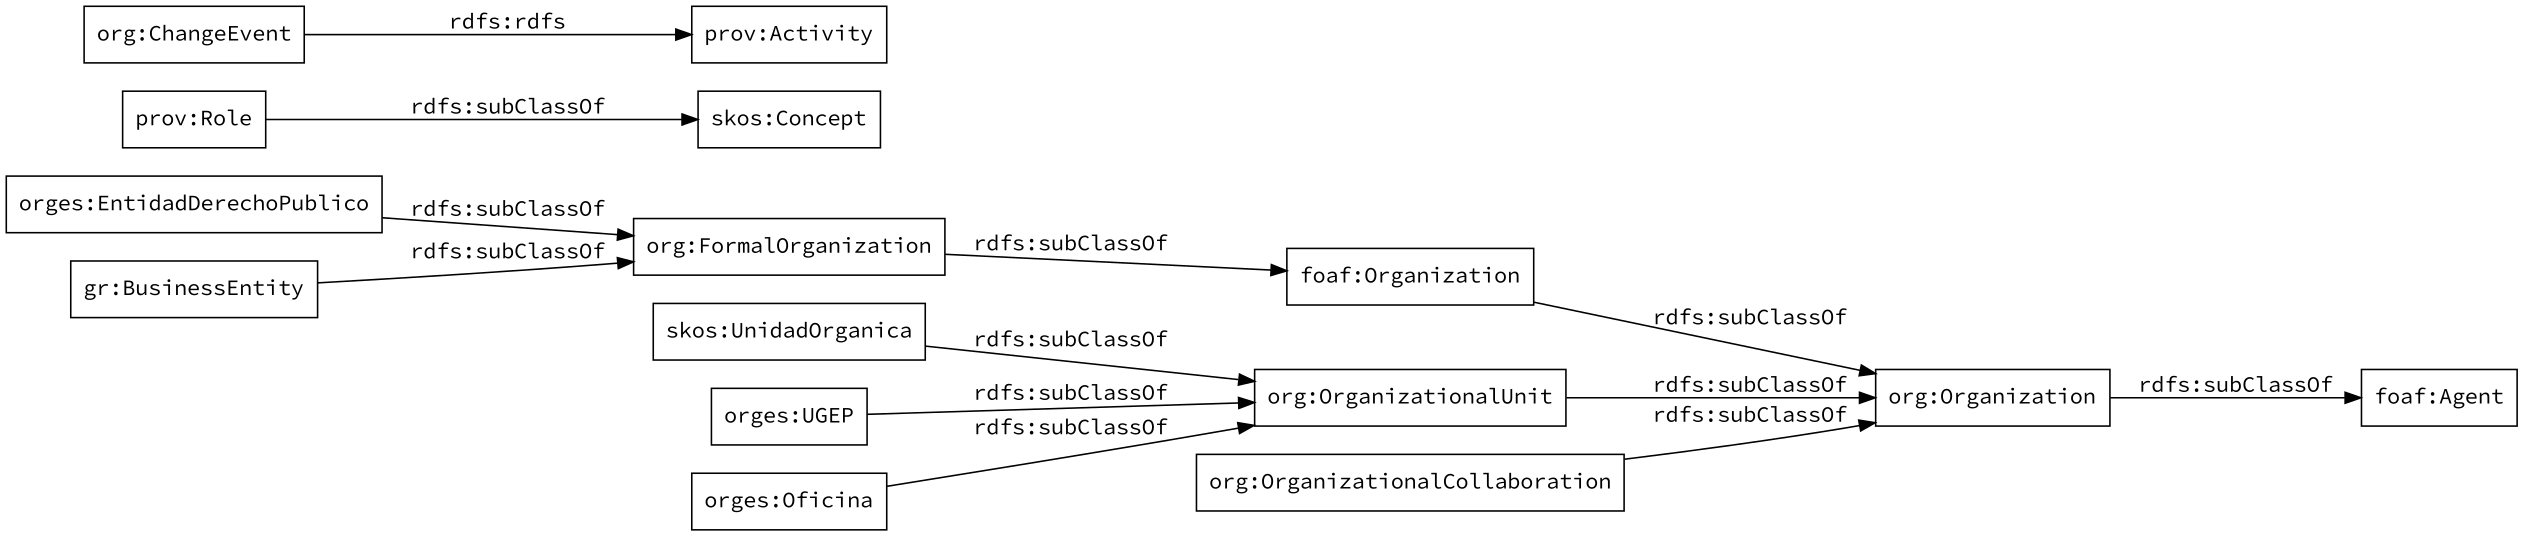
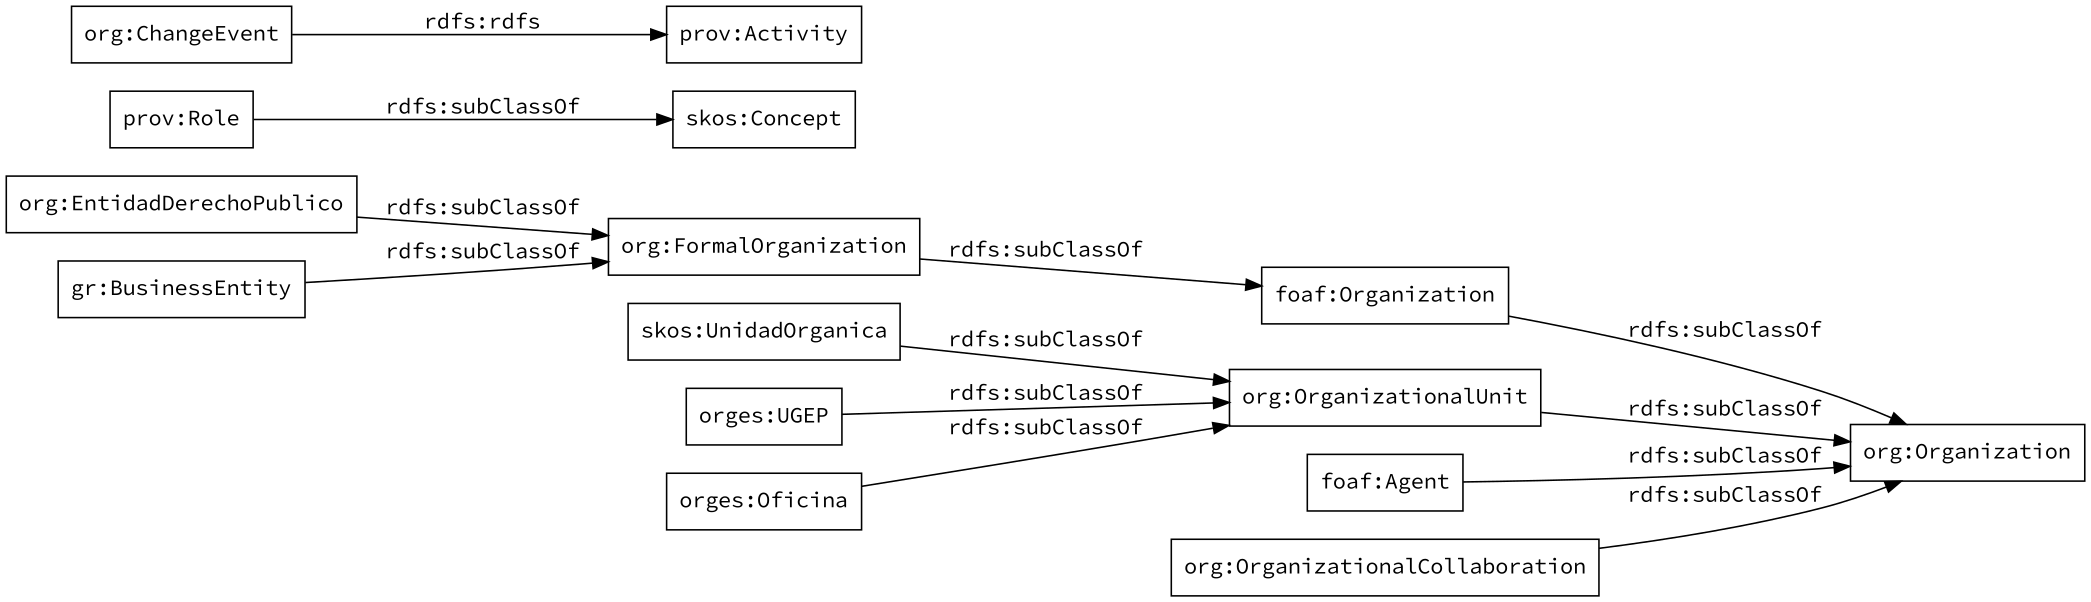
(194, 204) -> (182, 204)
(2228, 398) -> (1649, 477)
